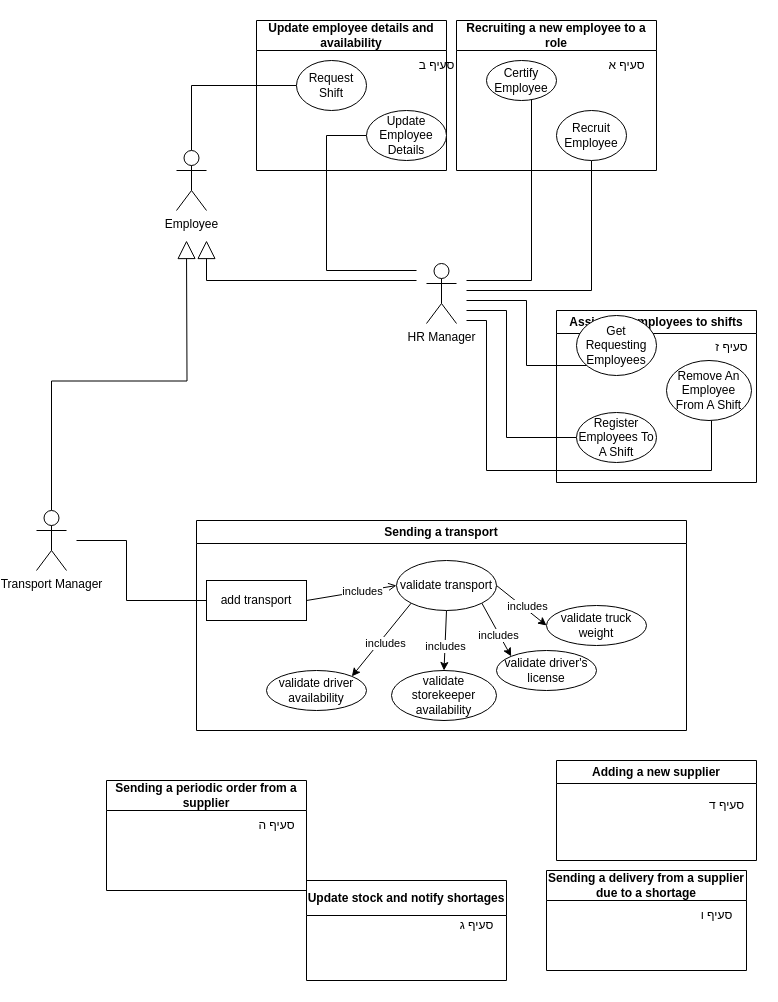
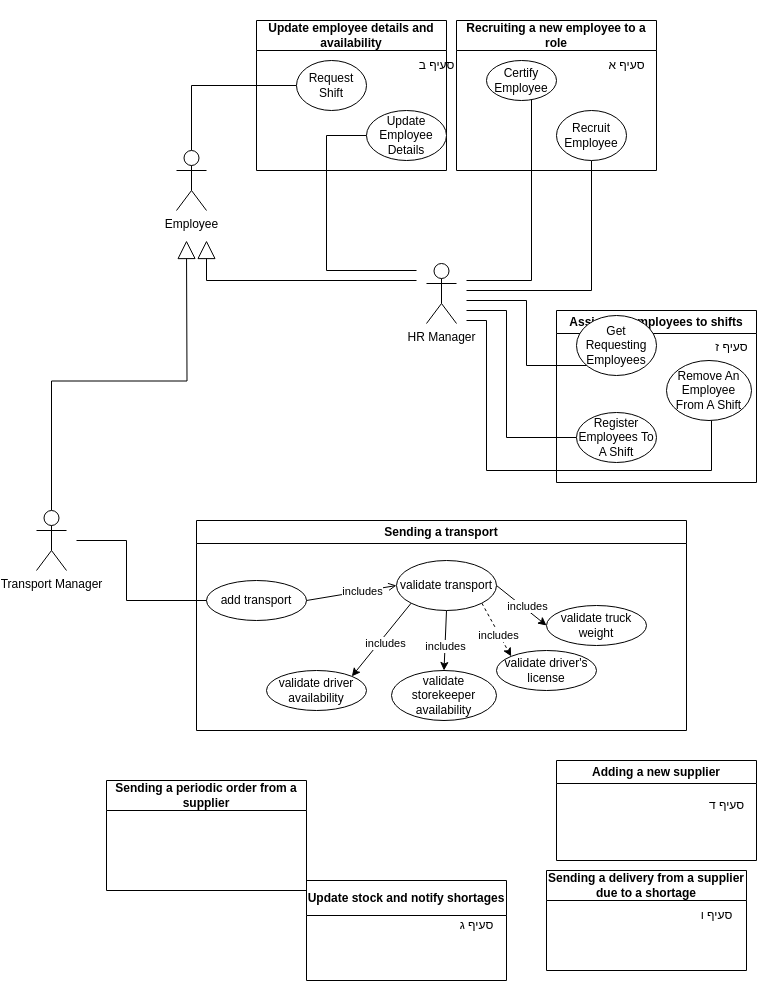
(257, 601) -> (257, 601)
(489, 616) -> (489, 616)
(277, 826) -> none
